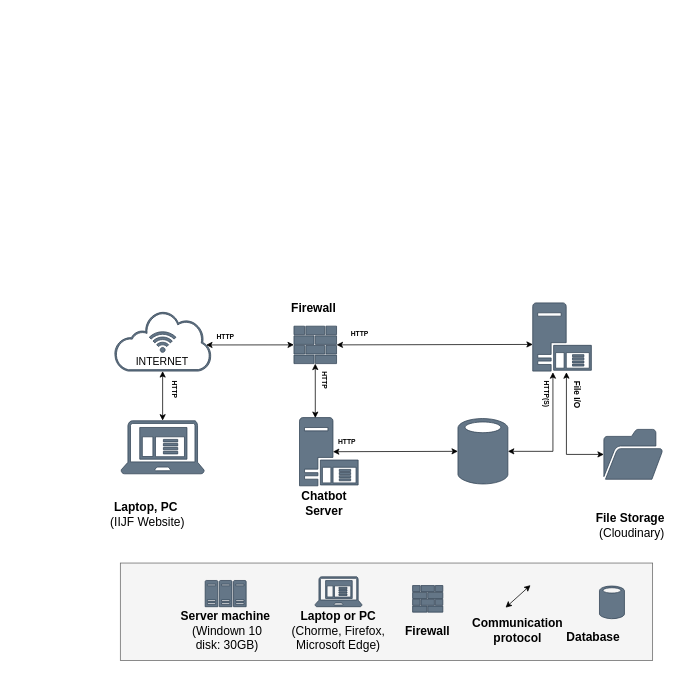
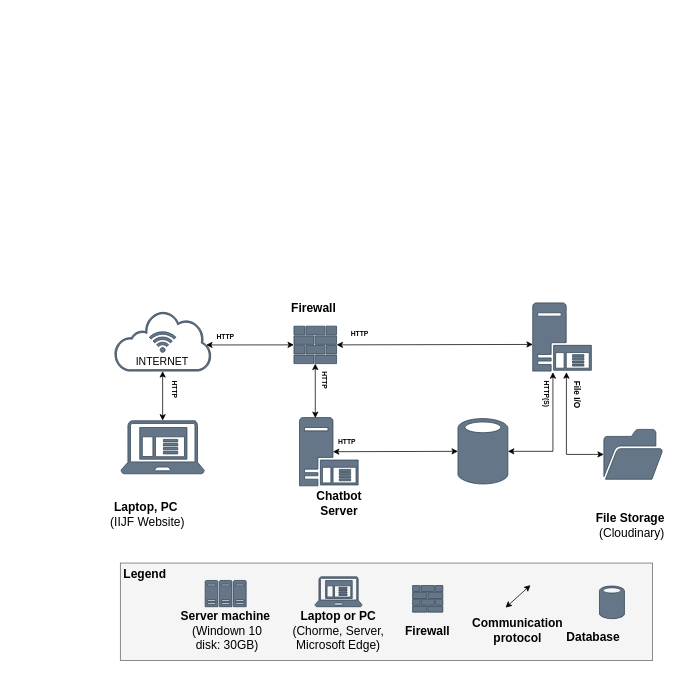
(325, 503) -> (340, 503)
none -> (145, 574)
(339, 630) -> (339, 630)
